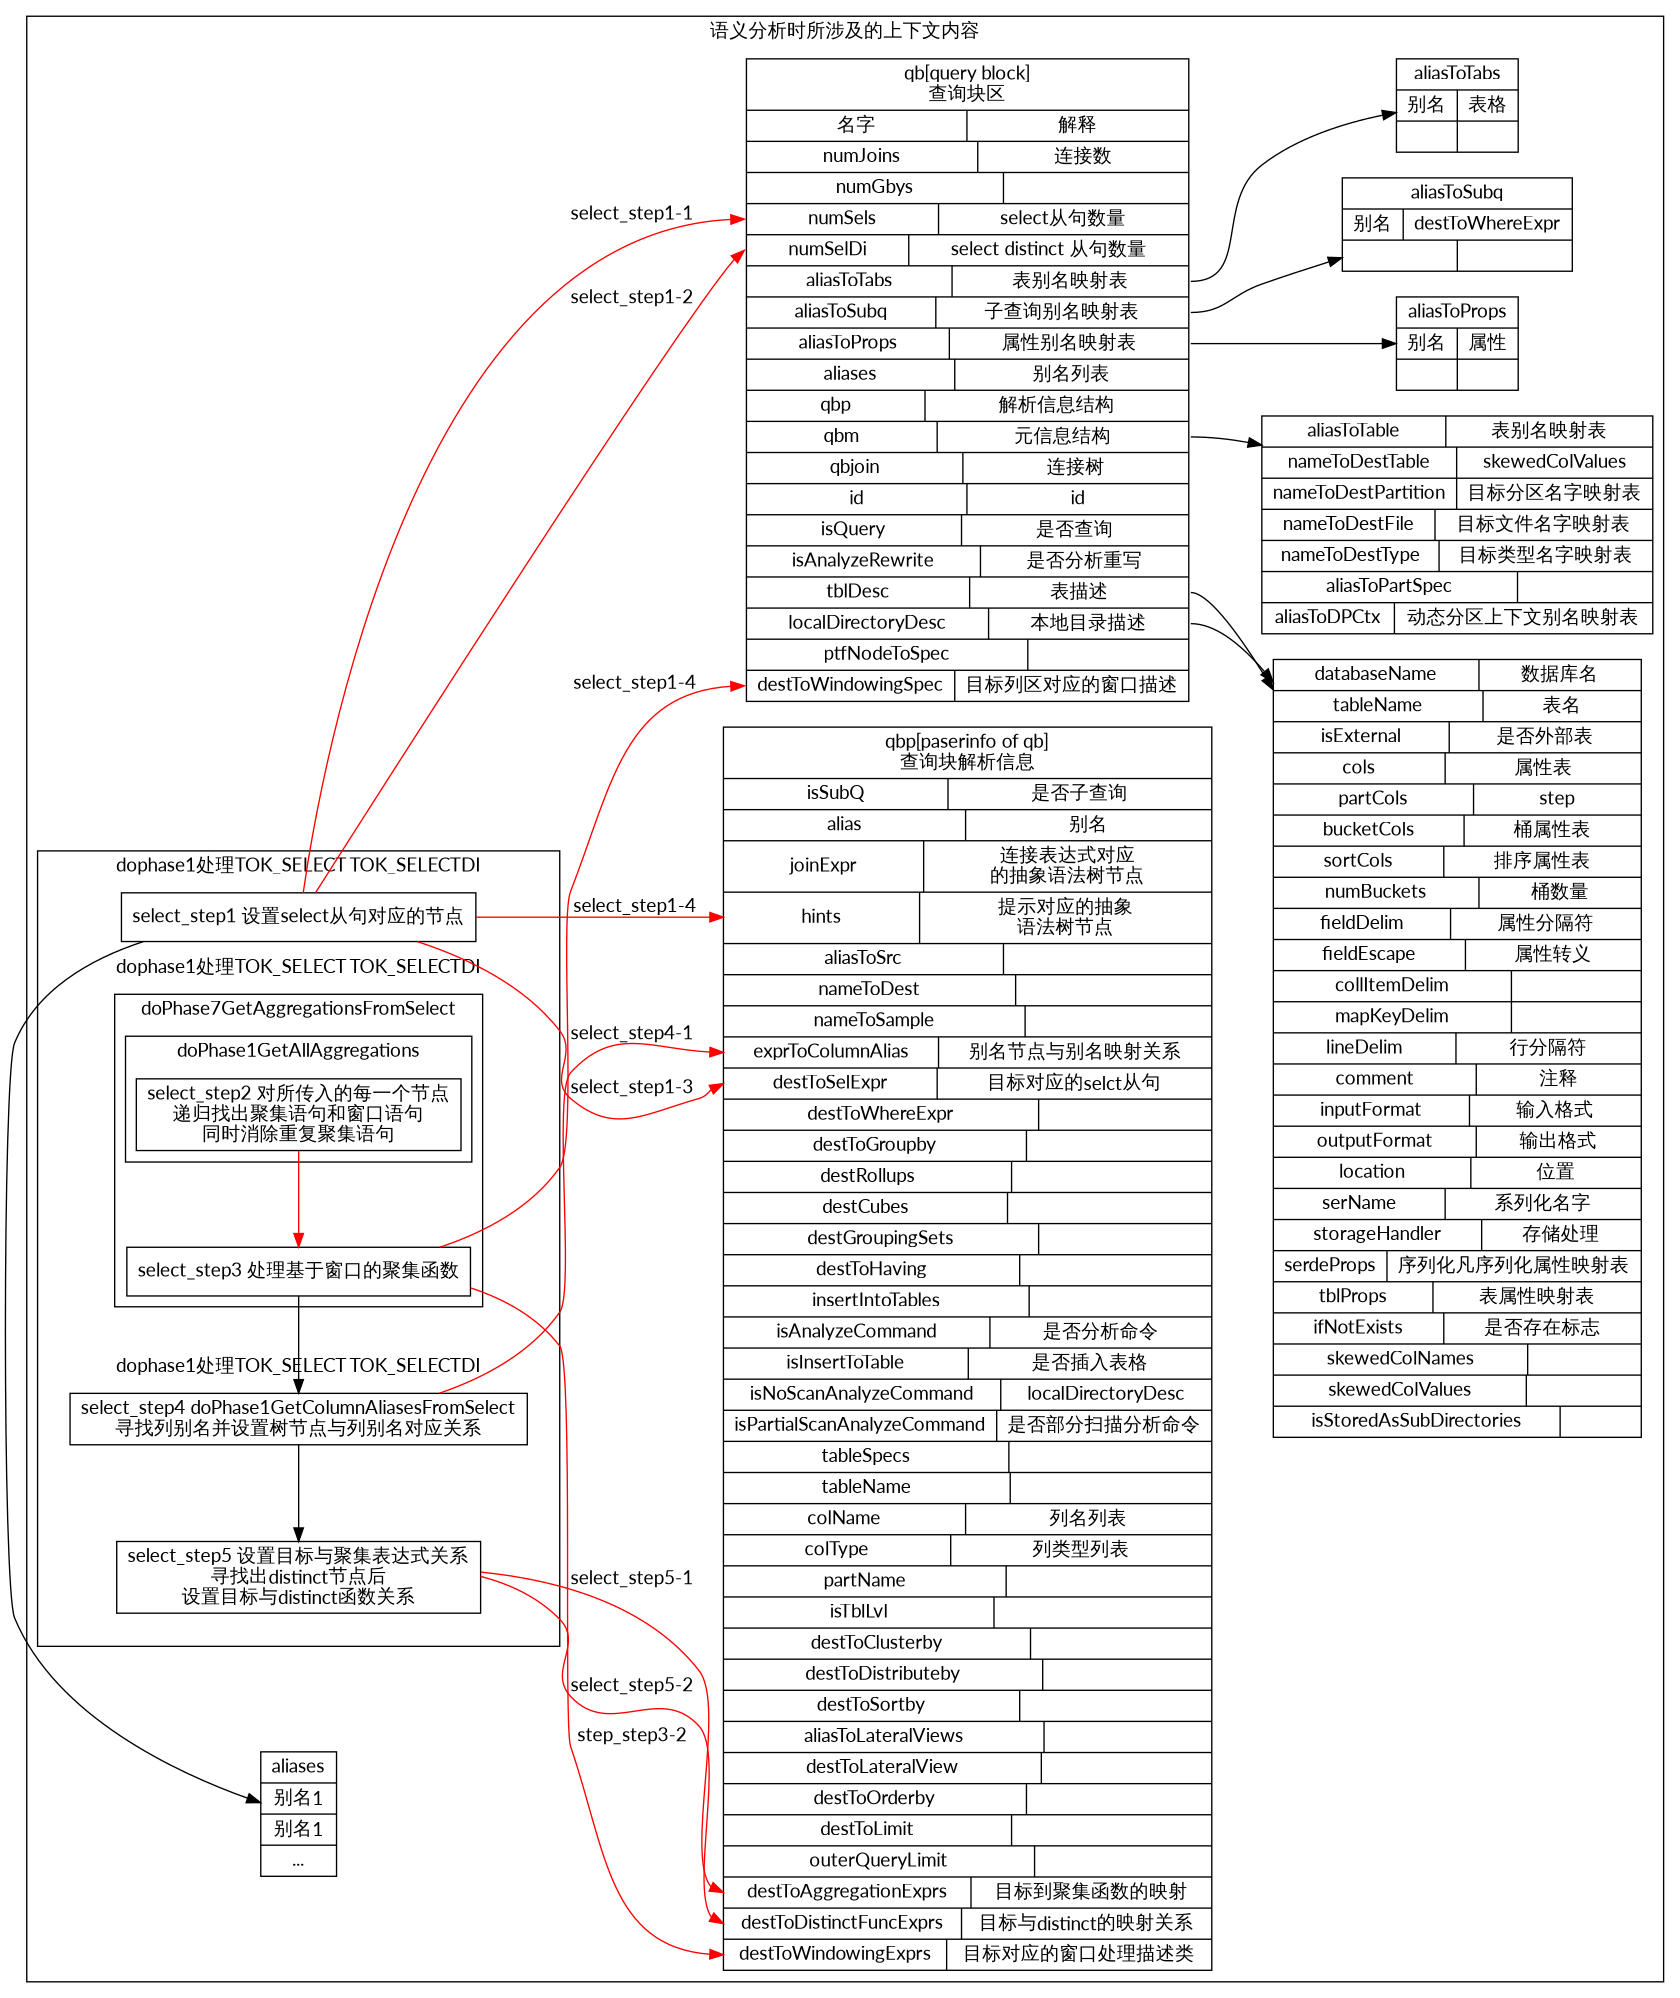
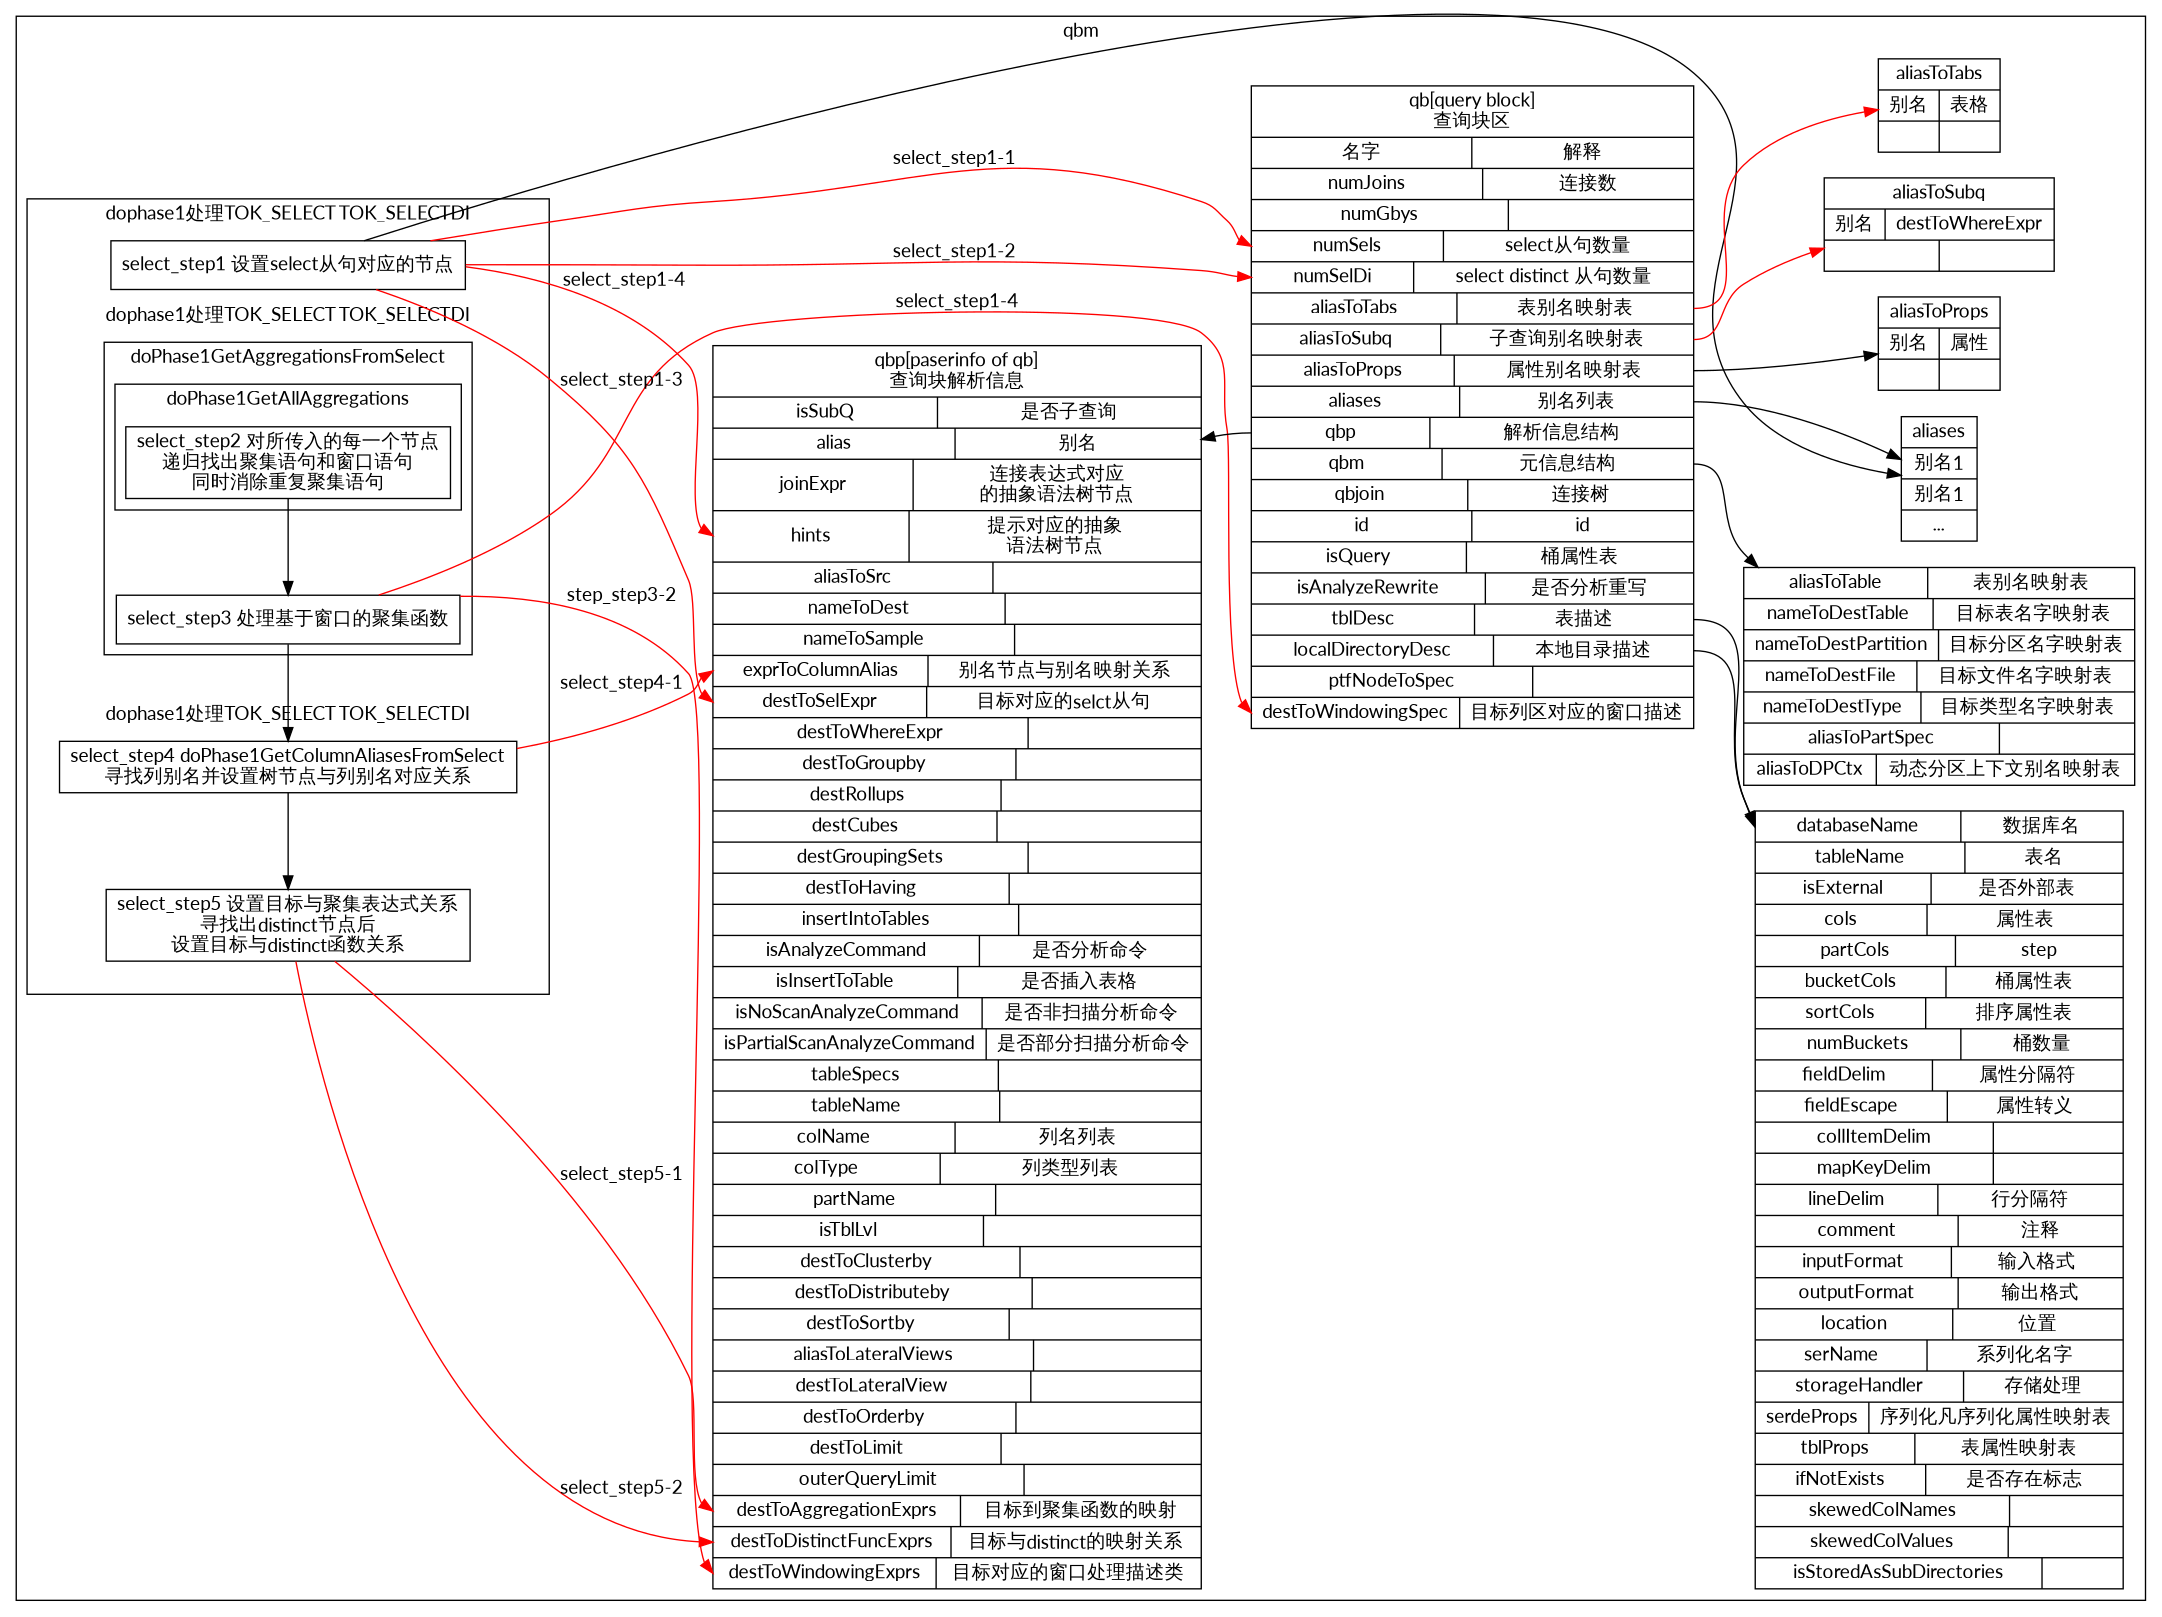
(845, 32) -> (1081, 32)
(1257, 171) -> (1748, 162)
(1259, 285) -> (1742, 286)
none -> (1794, 418)
none -> (1236, 434)
(1555, 462) -> (2034, 613)
(1075, 530) -> (1580, 557)
(299, 1010) -> (288, 358)
(299, 1192) -> (288, 540)
(1106, 1394) -> (1092, 1013)
